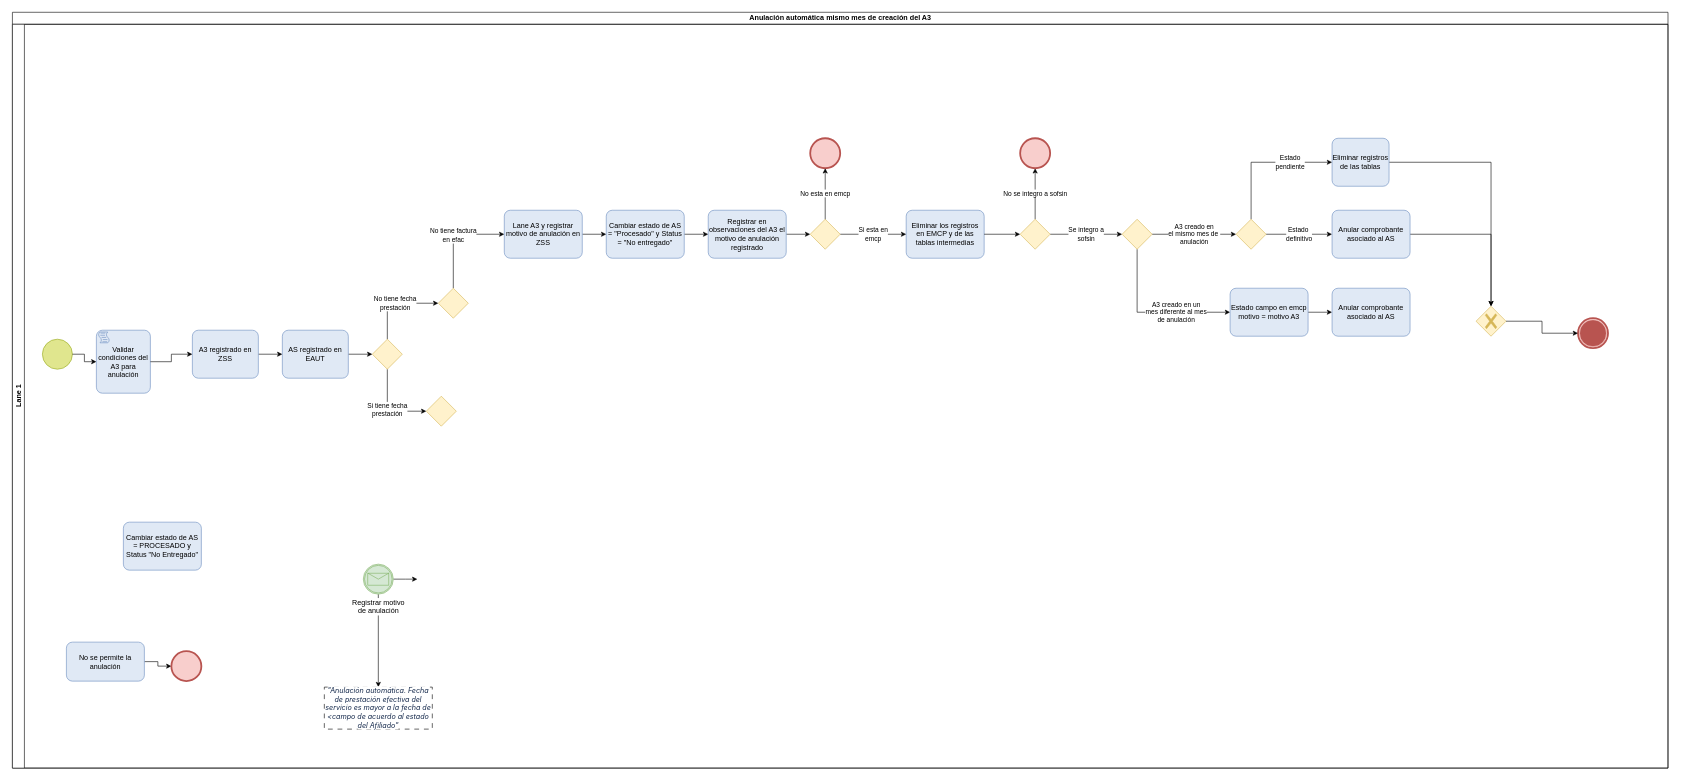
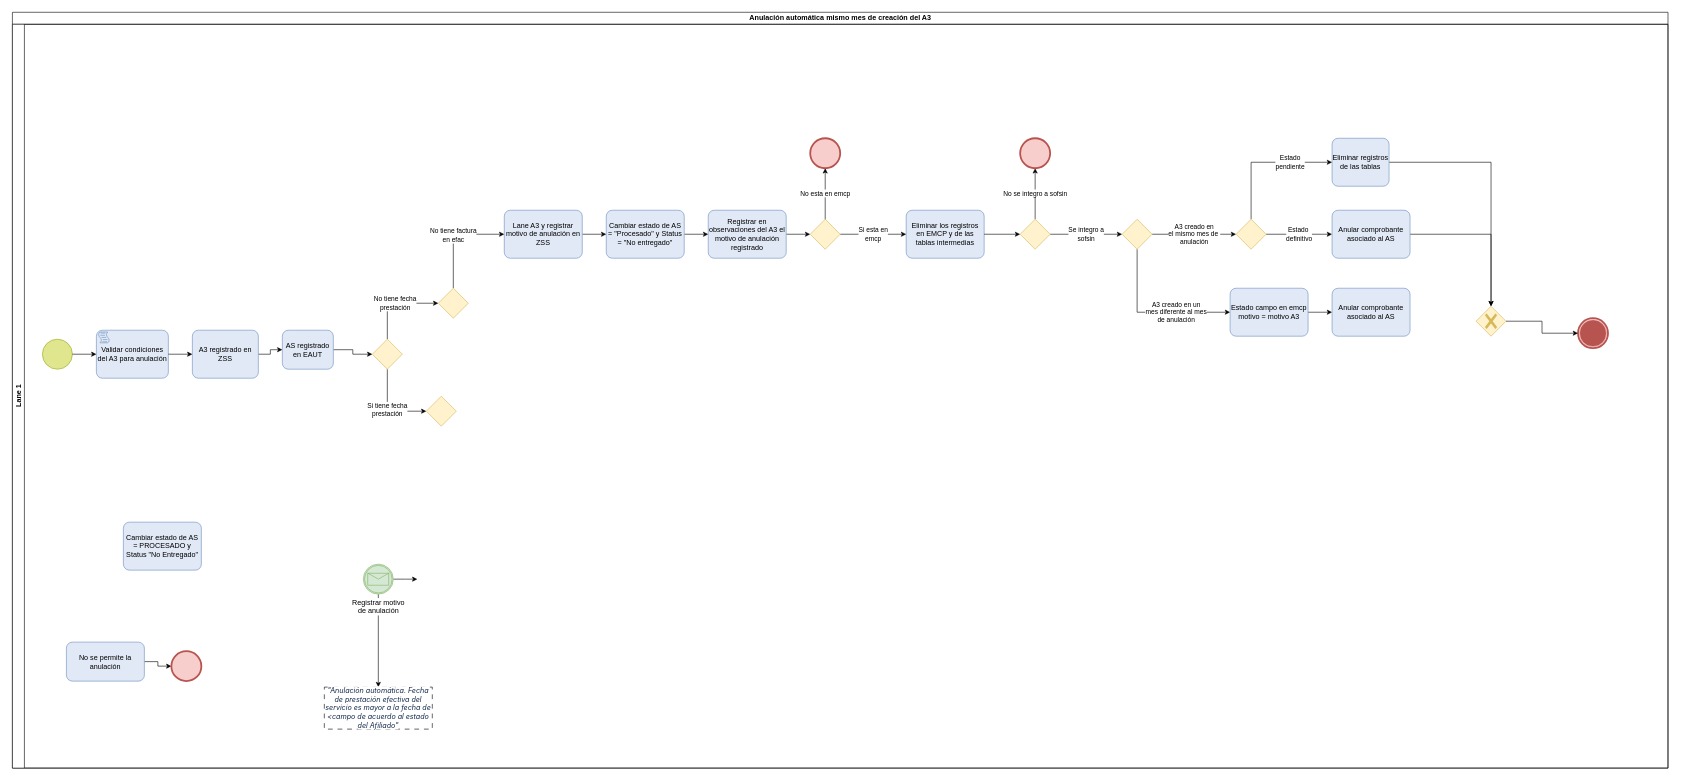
(315, 354) -> (308, 350)
(123, 362) -> (132, 354)
